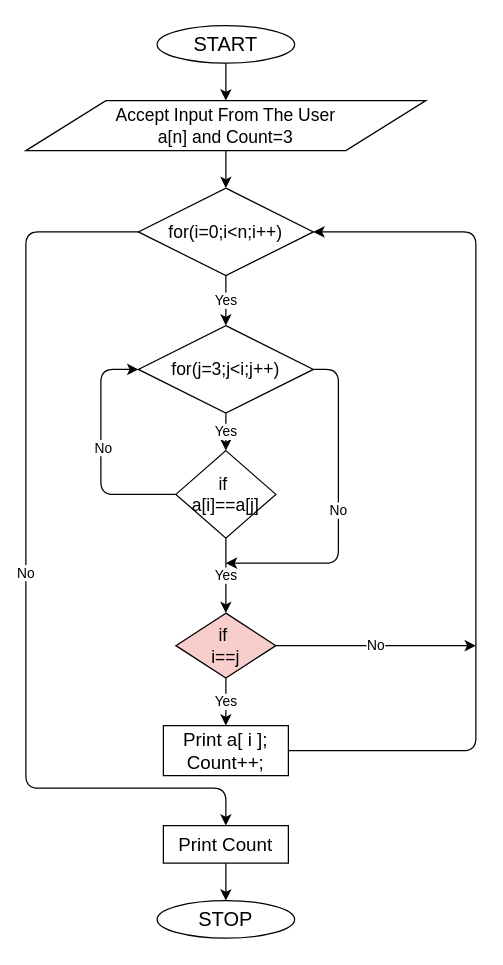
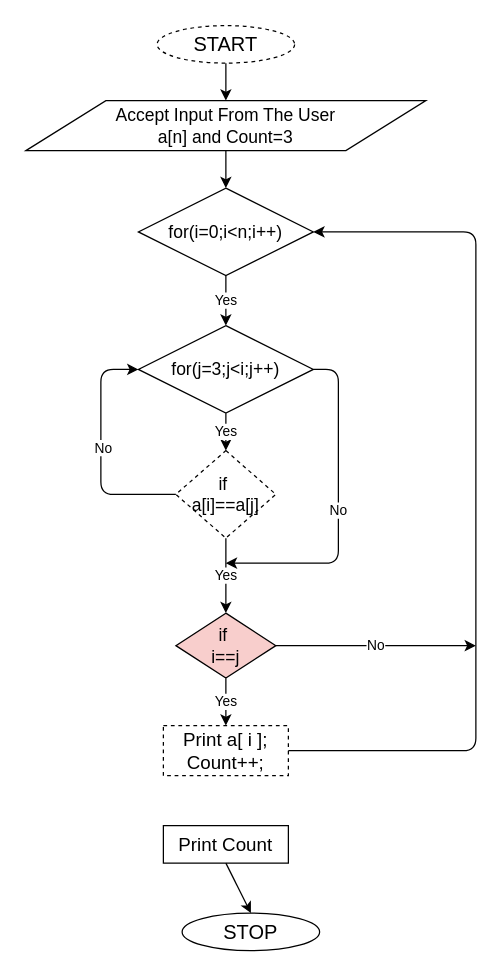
(226, 44) -> (226, 44)
(226, 494) -> (226, 494)
(26, 563) -> none
(226, 751) -> (226, 751)
(226, 919) -> (251, 932)
